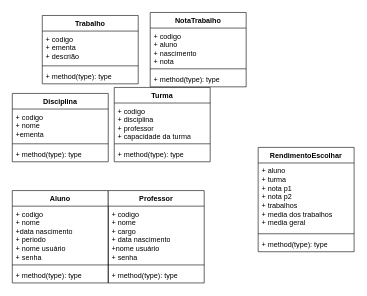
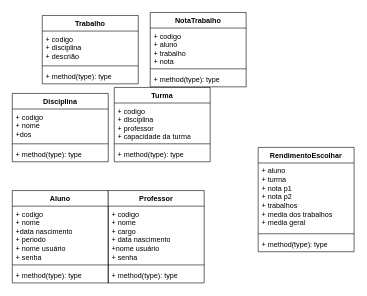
(64, 48) -> (65, 48)
(176, 49) -> (172, 49)
(30, 126) -> (30, 126)
